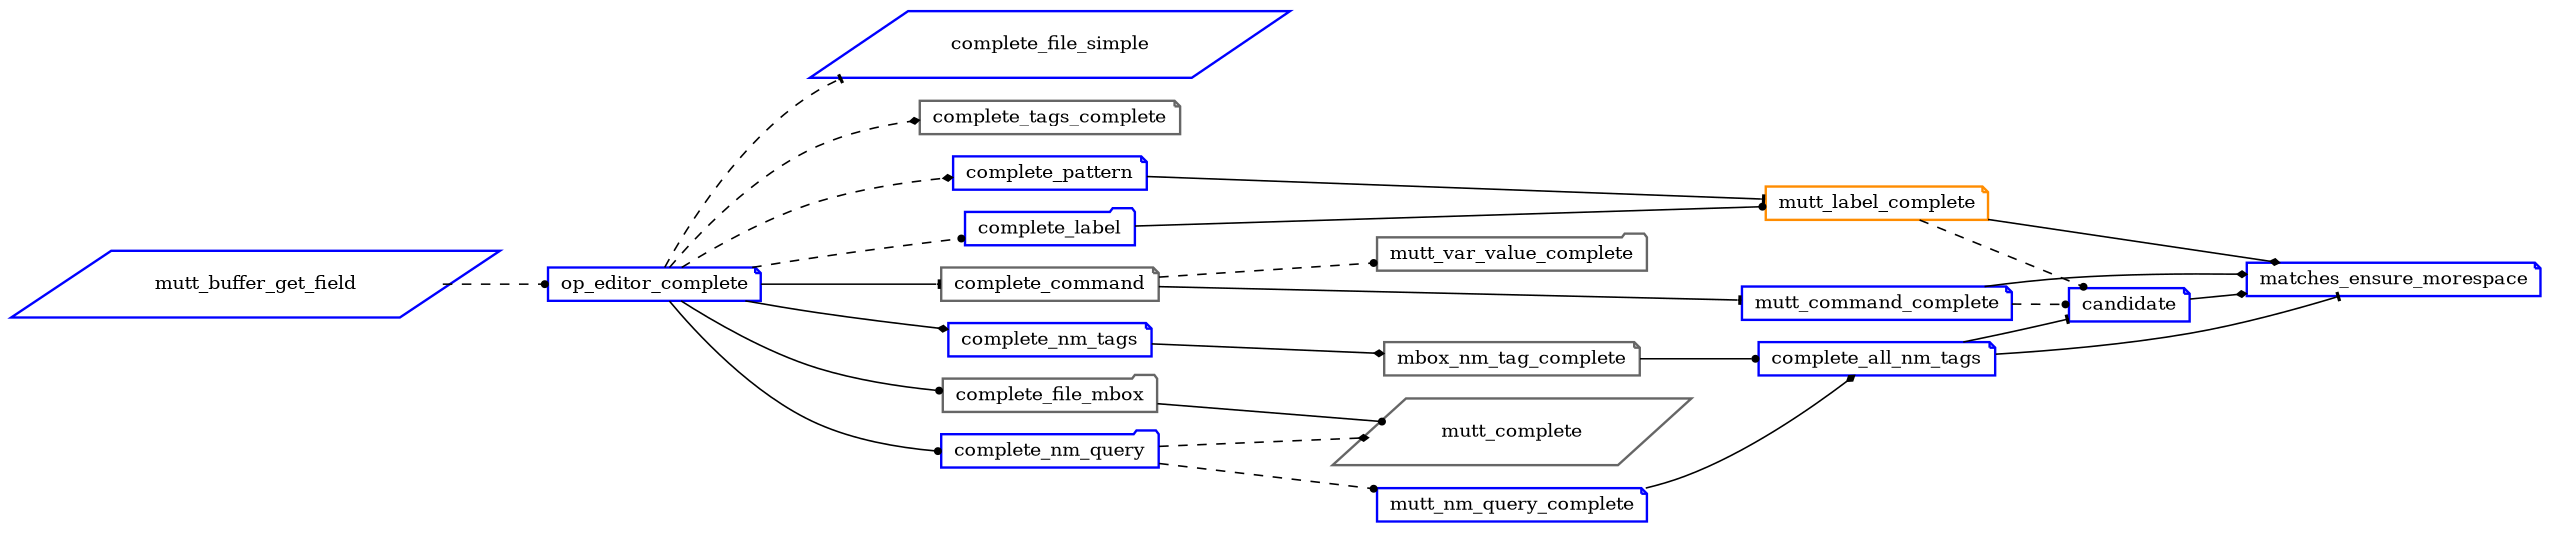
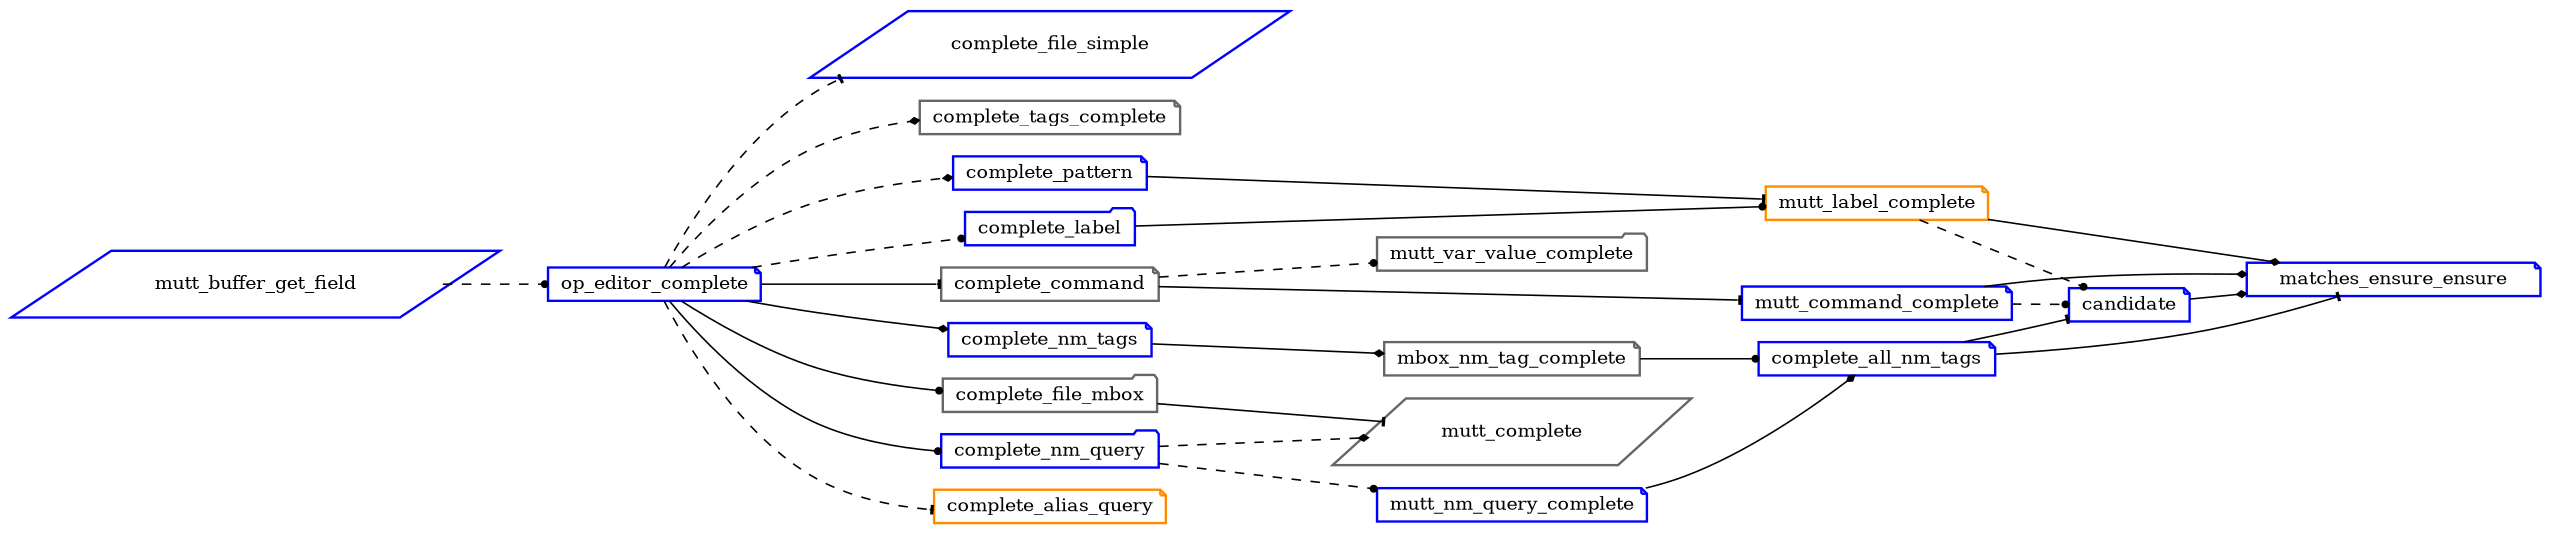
(2394, 279) -> (2394, 279)
(1269, 413) -> (1269, 413)
none -> (1050, 506)
